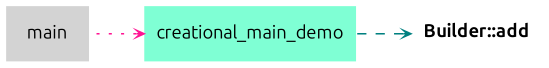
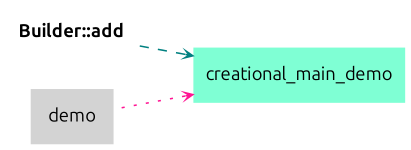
(48, 34) -> (72, 117)
(380, 34) -> (162, 50)
